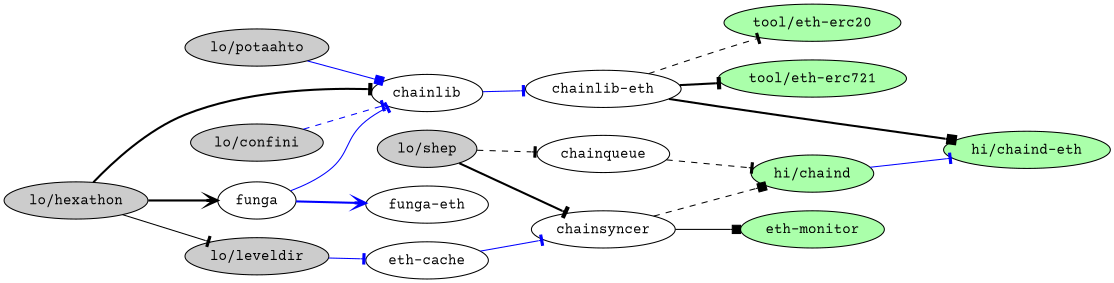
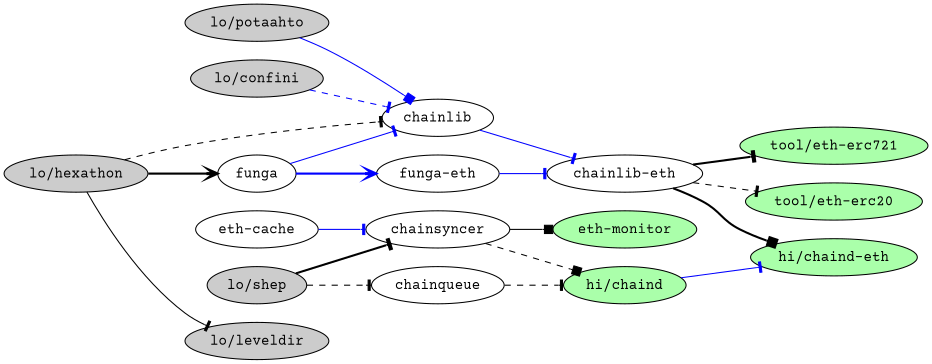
(218, 104) -> (250, 135)
none -> (521, 174)
(345, 258) -> none
